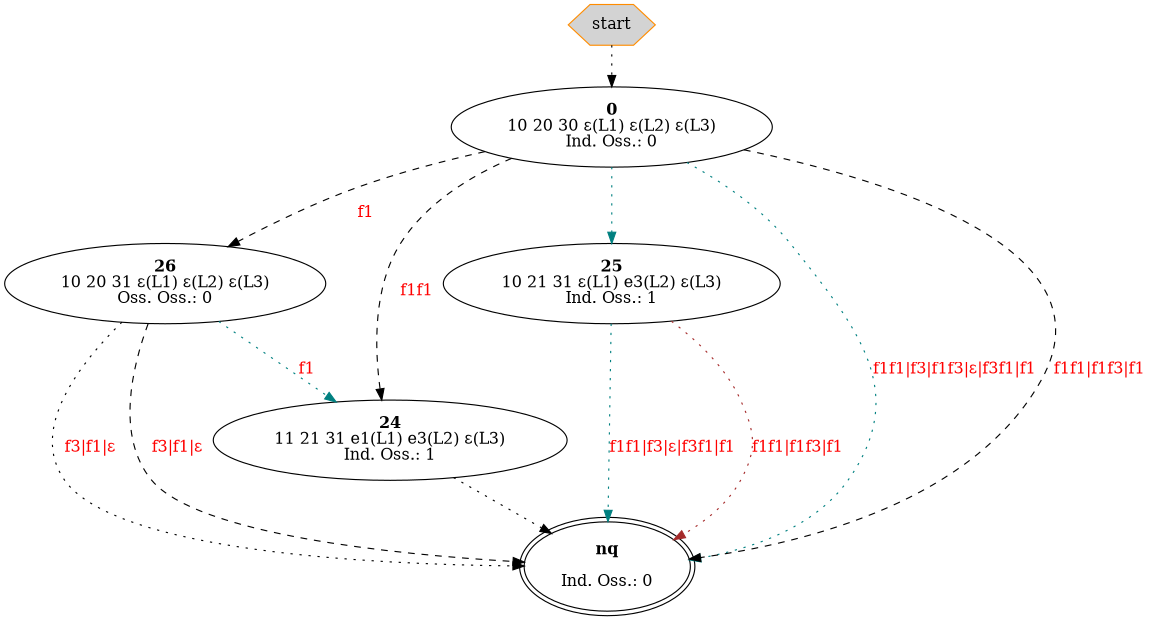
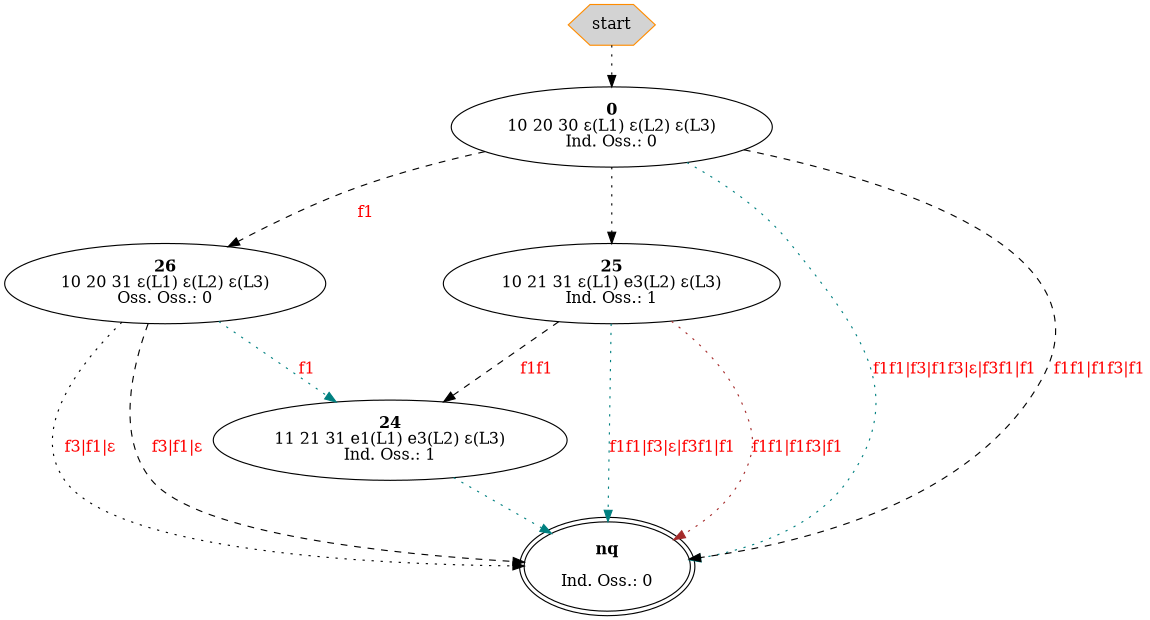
(612, 200) -> (612, 200)
(399, 247) -> (506, 358)
(498, 503) -> (498, 503)
